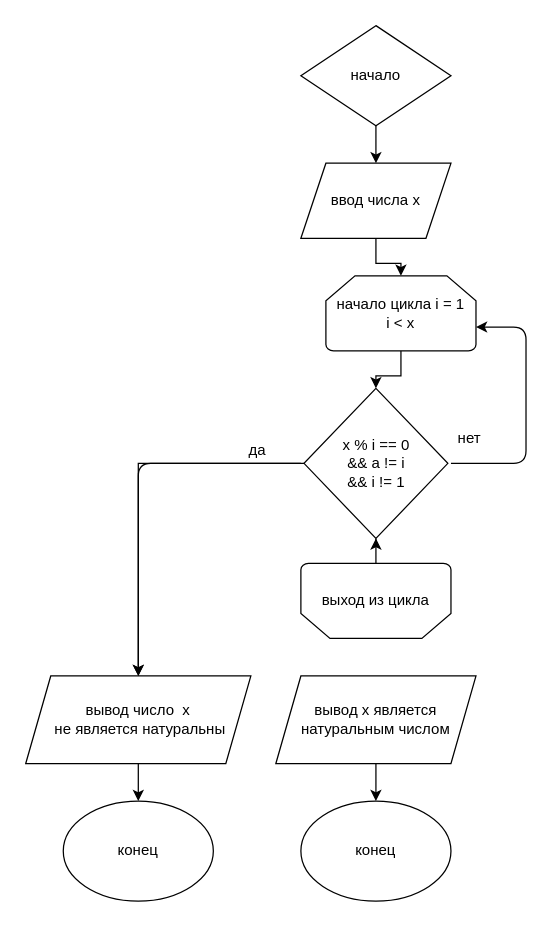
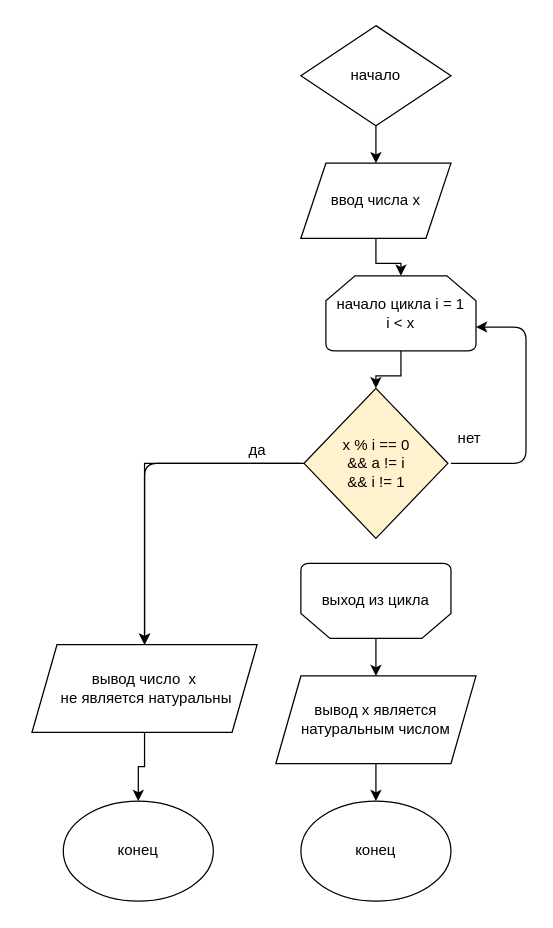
(376, 463) -> (376, 463)
(376, 546) -> (376, 661)
(138, 719) -> (144, 688)
